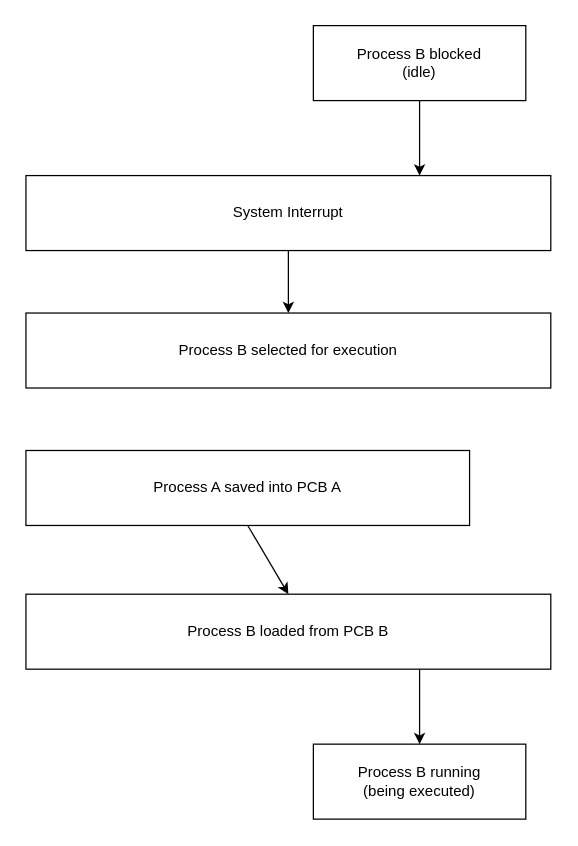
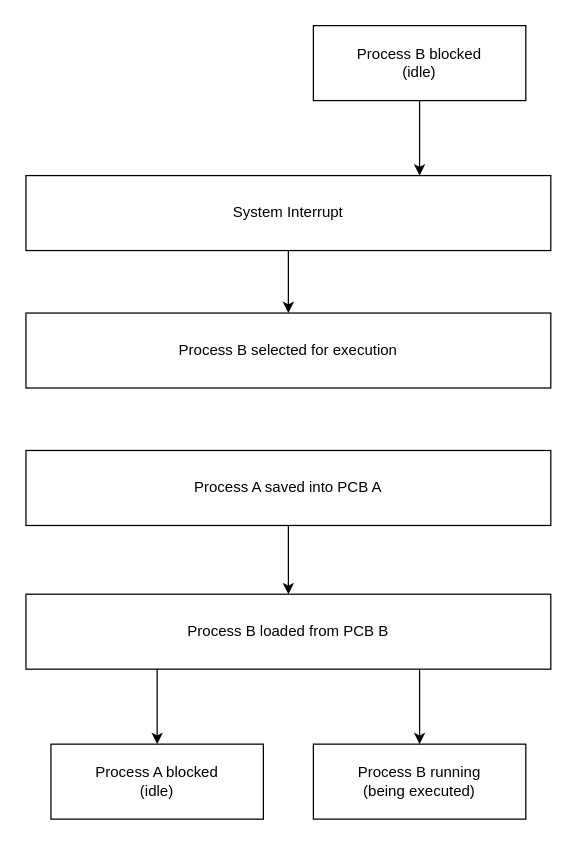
(248, 488) -> (288, 488)
none -> (157, 702)
none -> (157, 782)
